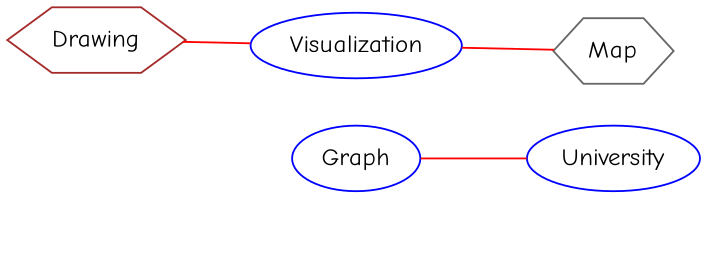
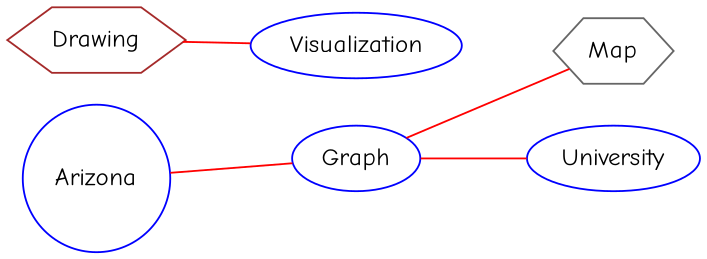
(508, 49) -> (488, 103)
none -> (97, 178)
